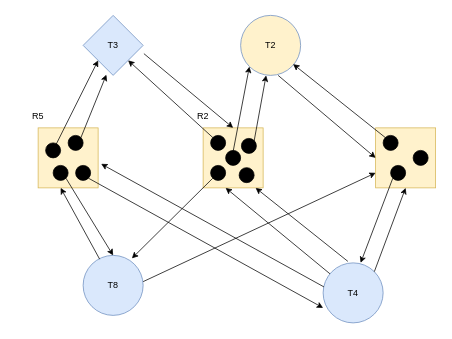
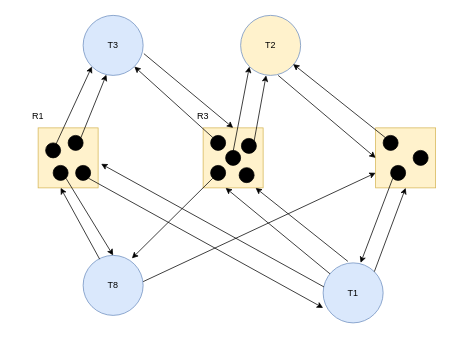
(113, 45) -> (113, 45)
(38, 117) -> (38, 117)
(203, 117) -> (203, 117)
(353, 293) -> (353, 293)
